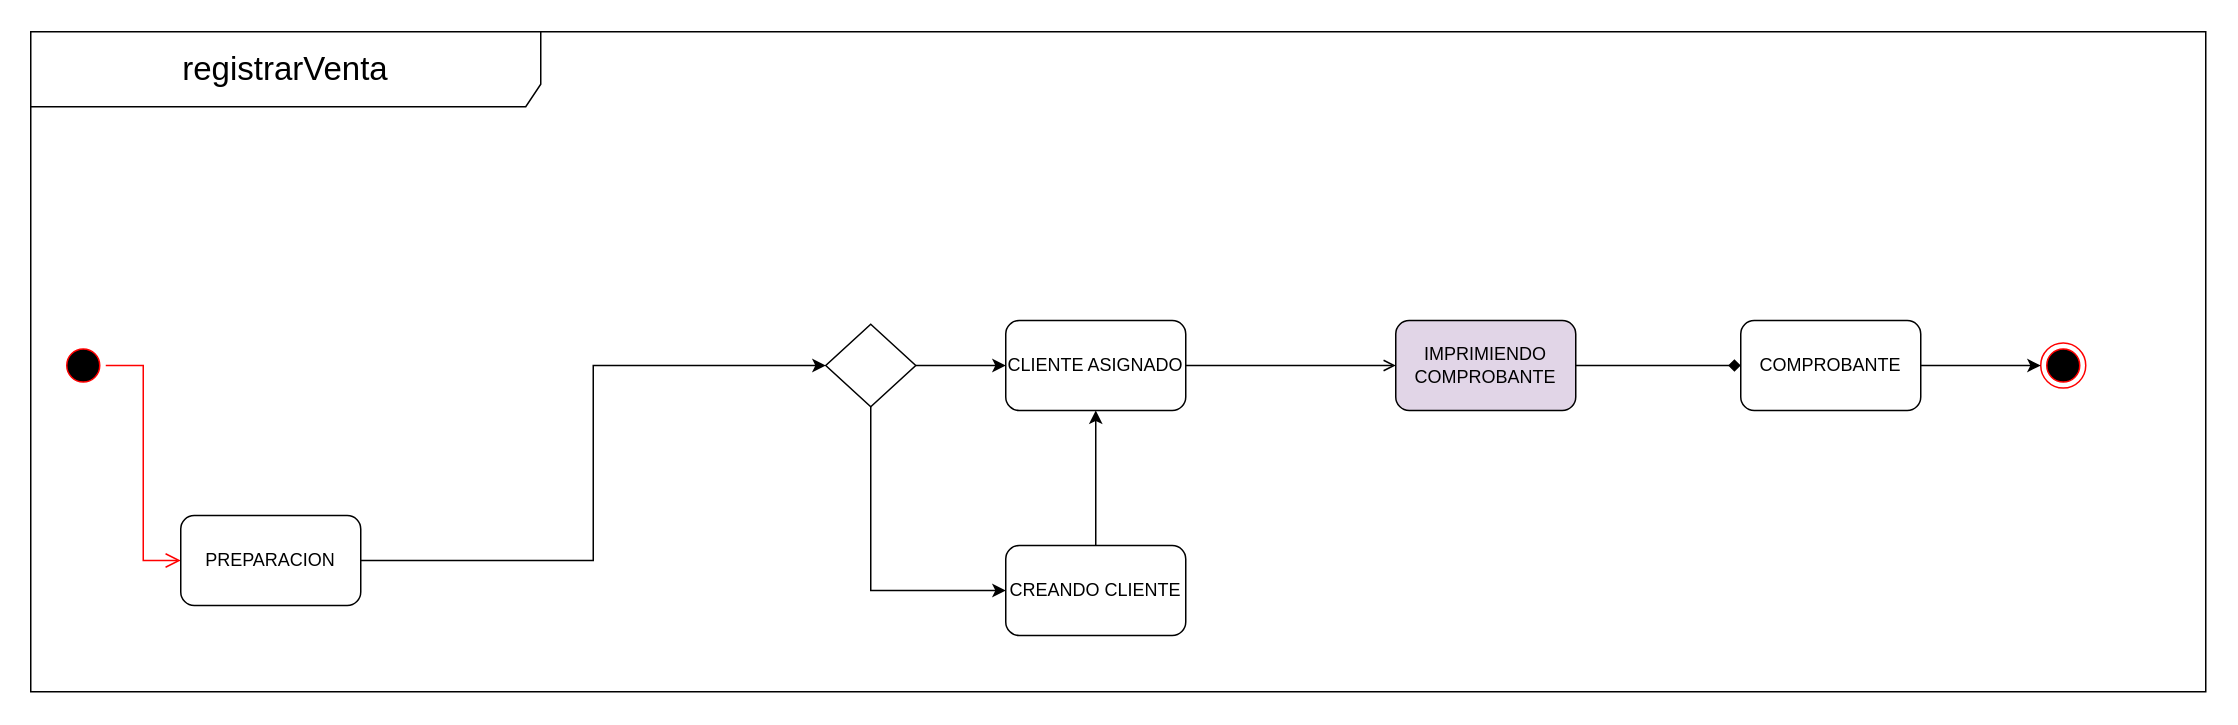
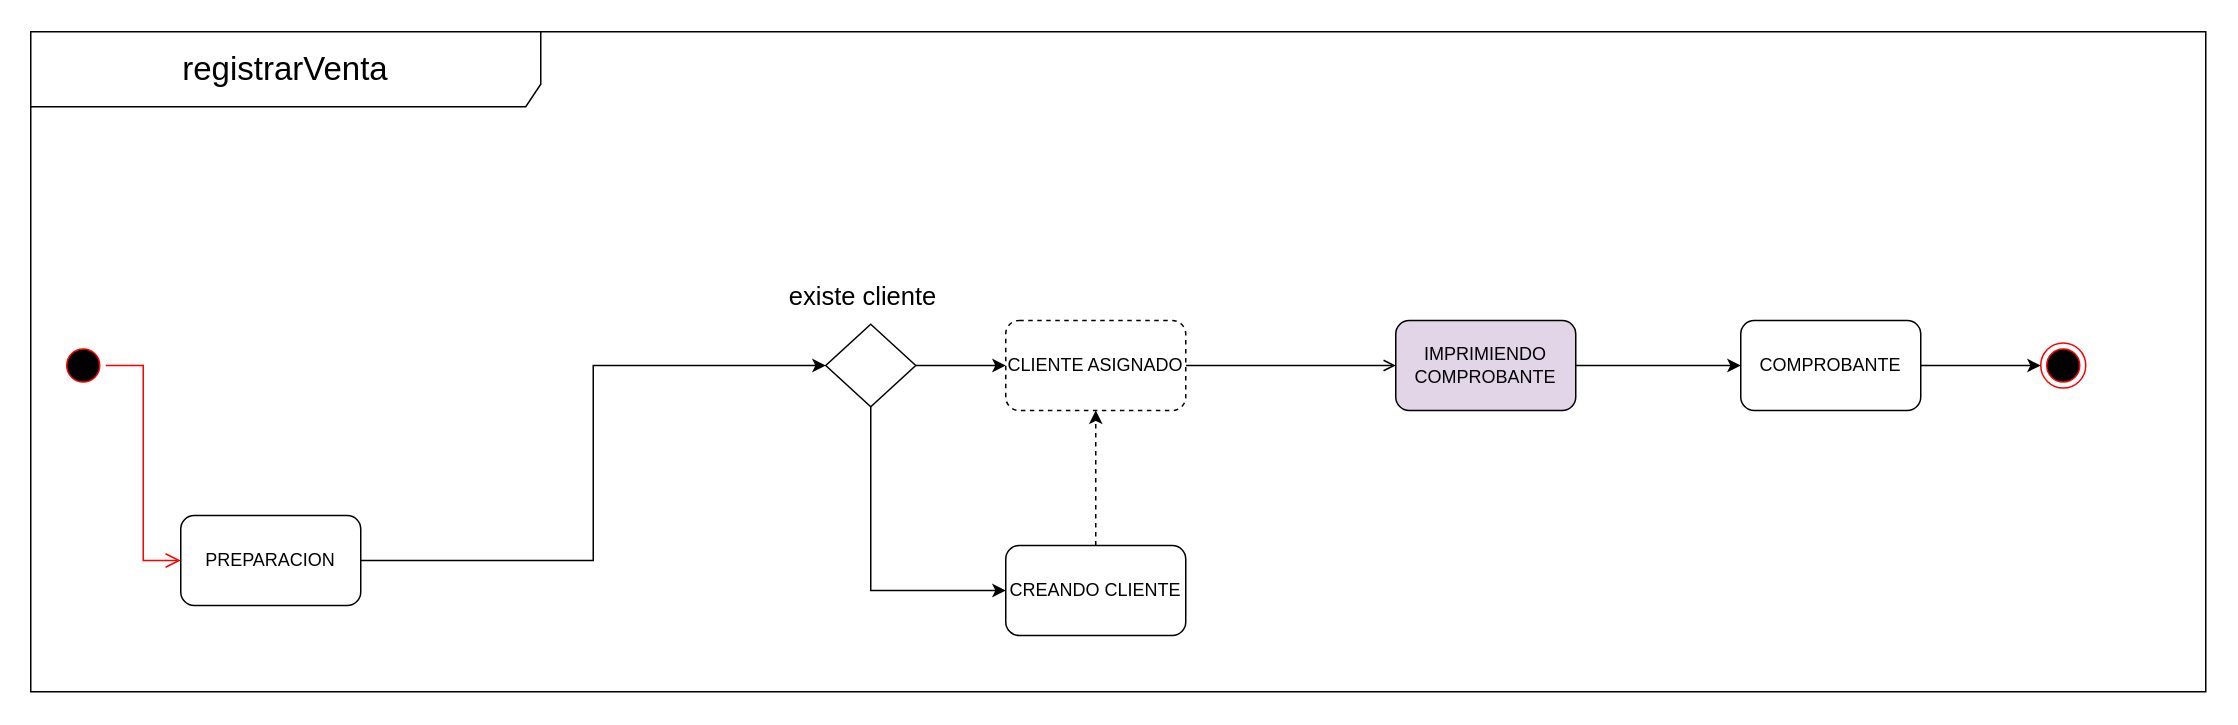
none -> (863, 294)
(1096, 365) -> (1096, 365)
(1728, 365) -> (1729, 365)
(1096, 481) -> (1096, 481)
